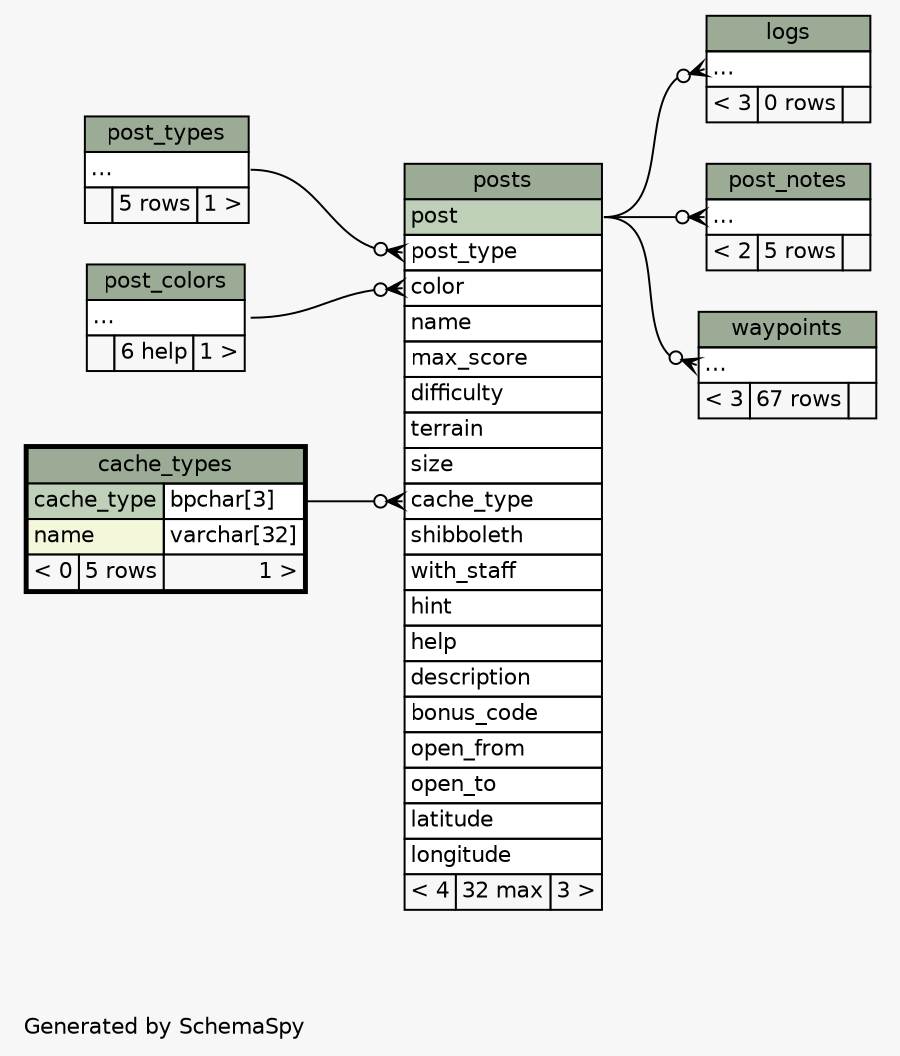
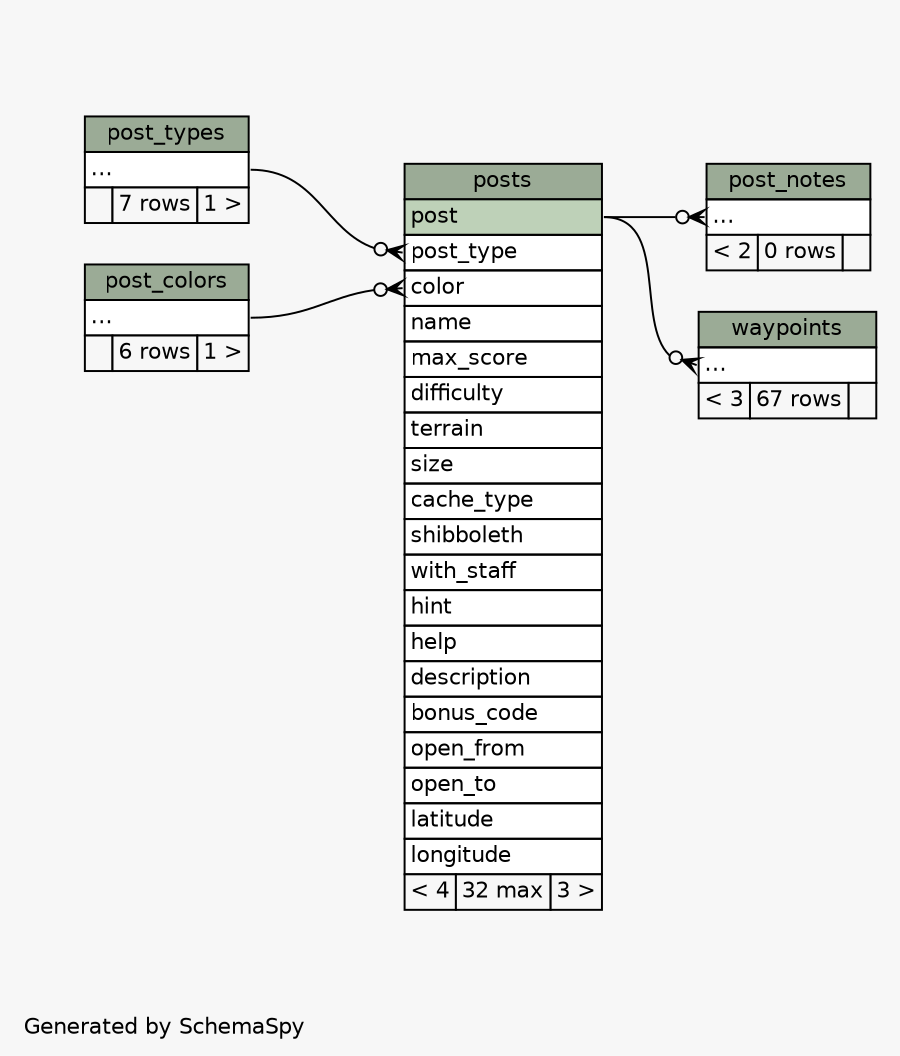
(787, 69) -> none
(155, 204) -> (155, 204)
(800, 252) -> (800, 252)
(154, 352) -> (155, 352)
(166, 519) -> none
